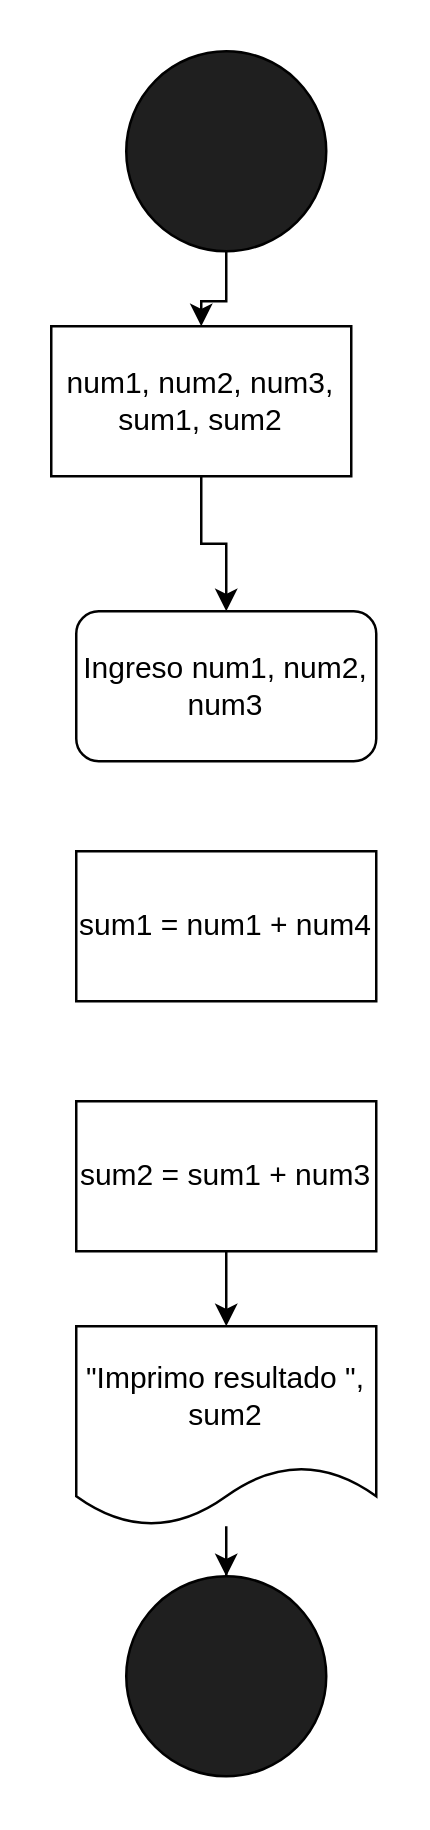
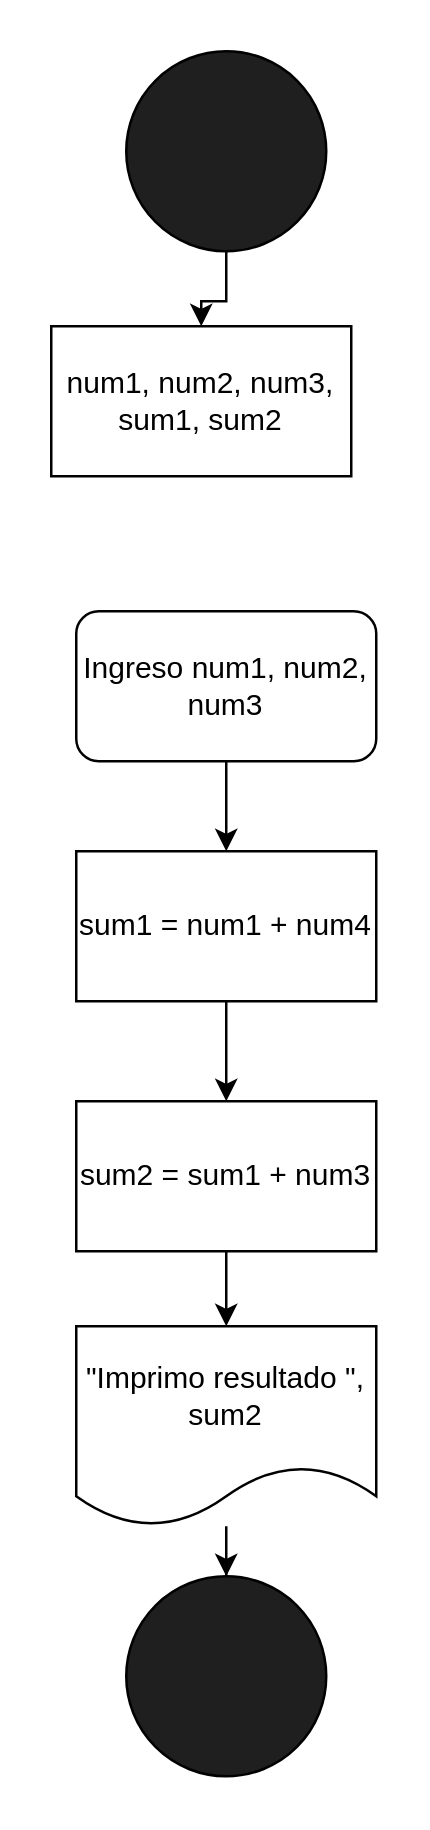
(205, 544) -> none
none -> (226, 808)
none -> (226, 1043)
